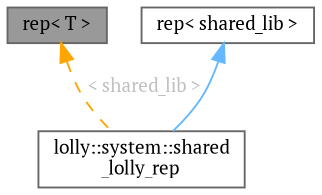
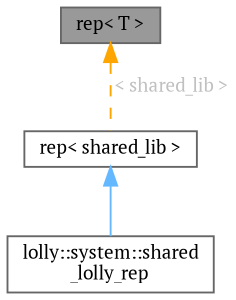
(84, 99) -> (111, 97)
